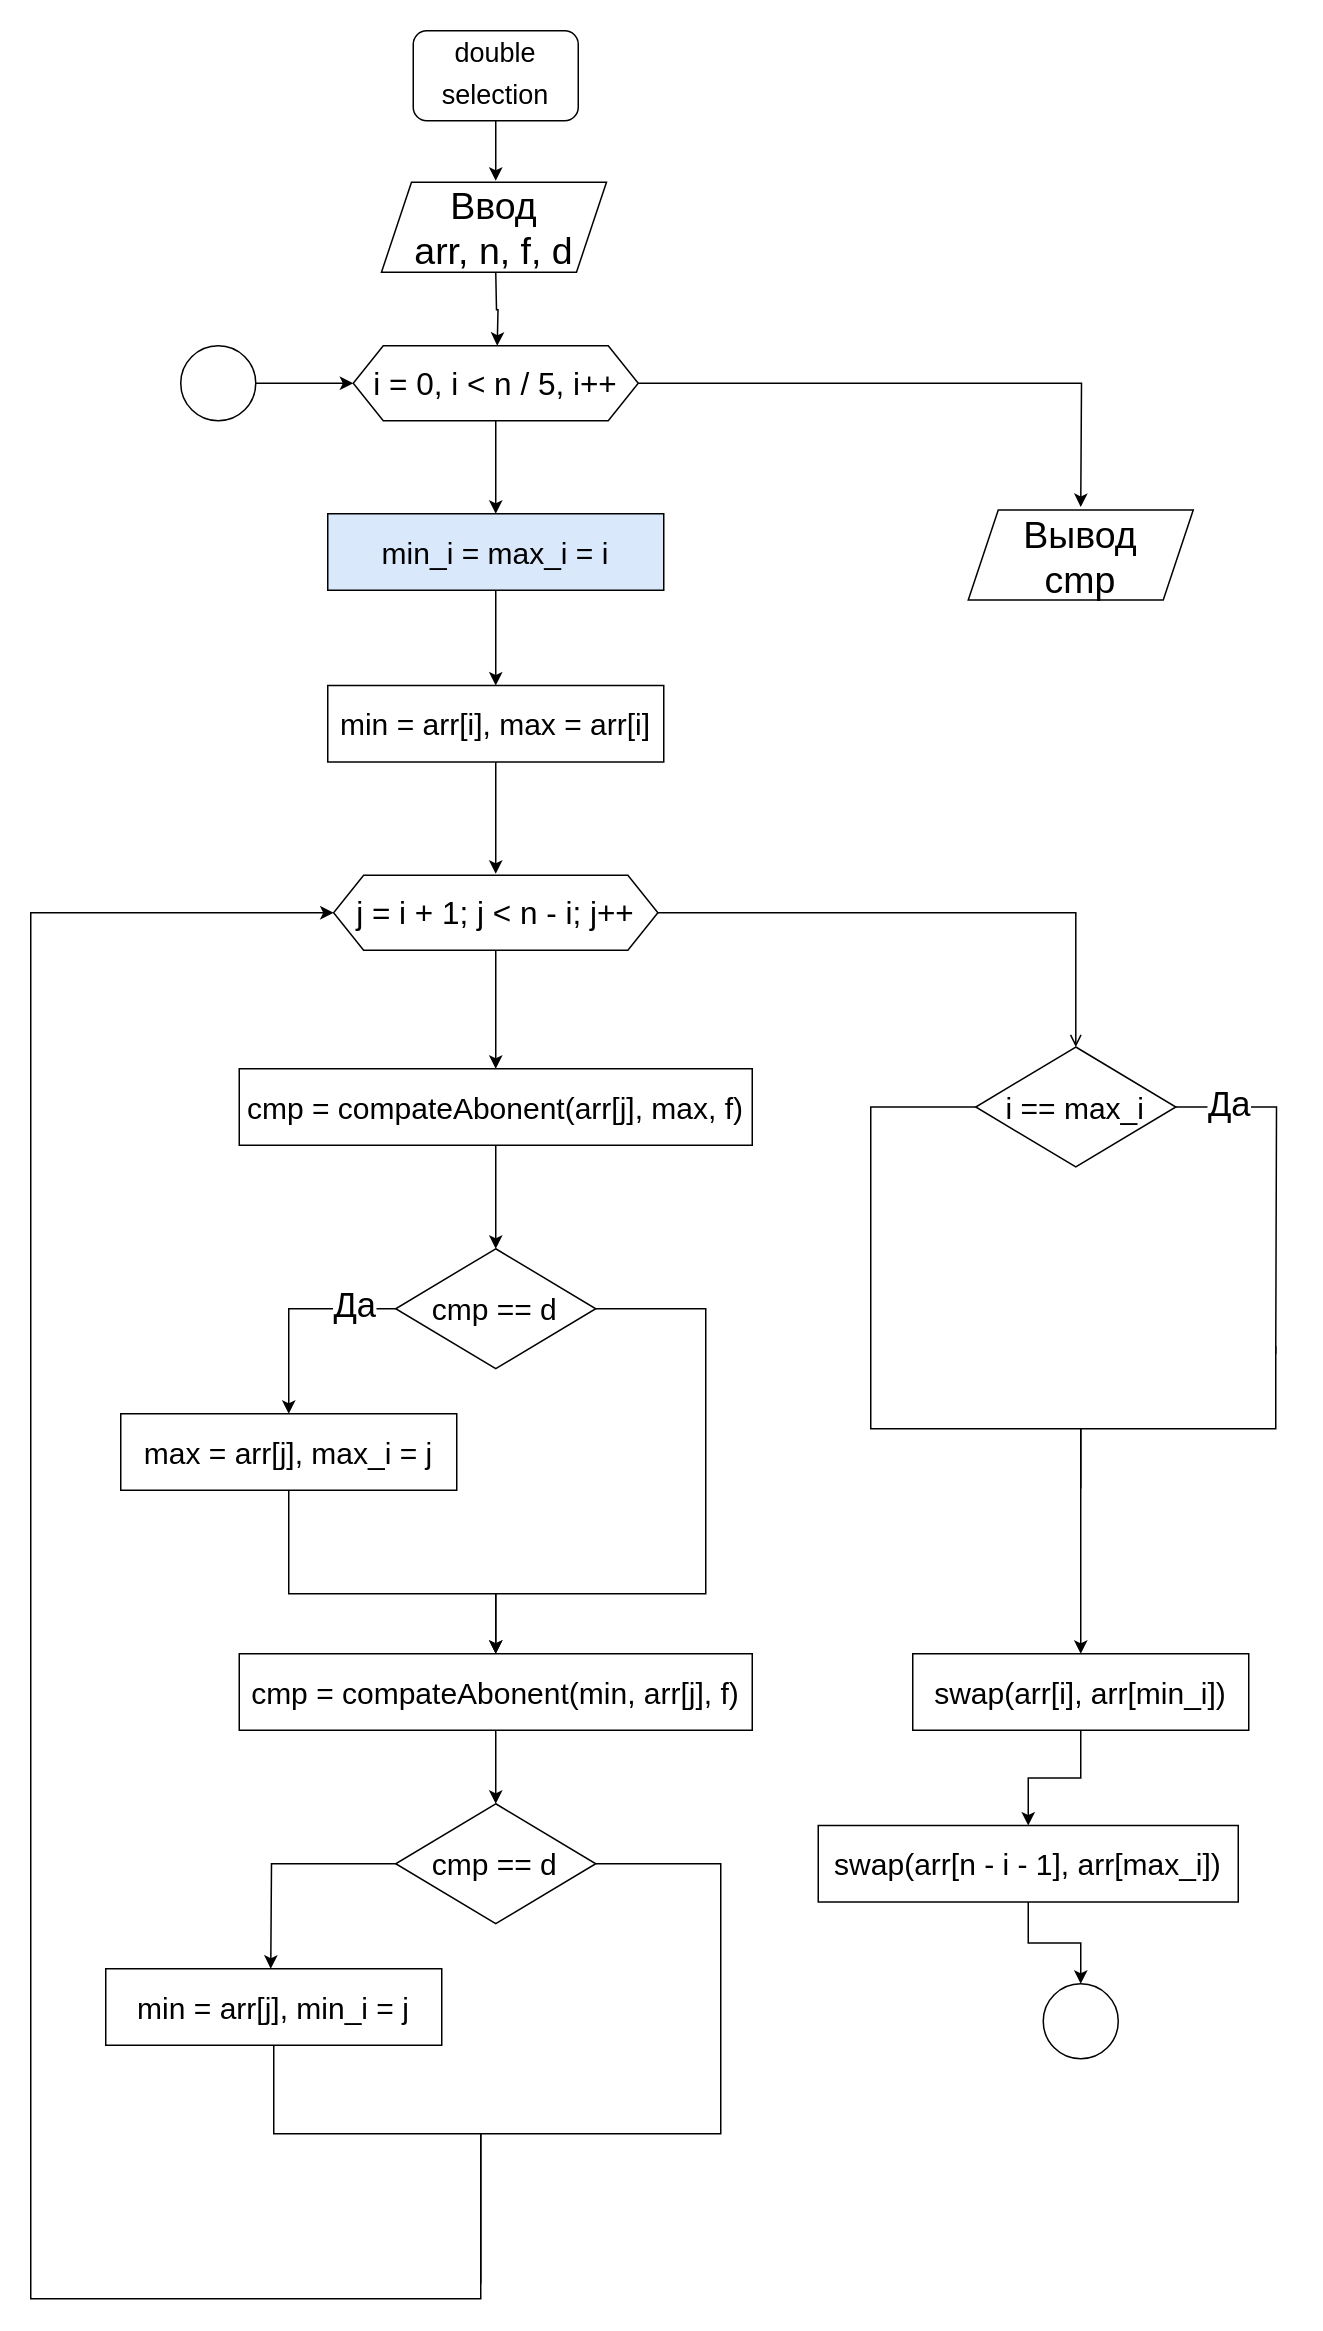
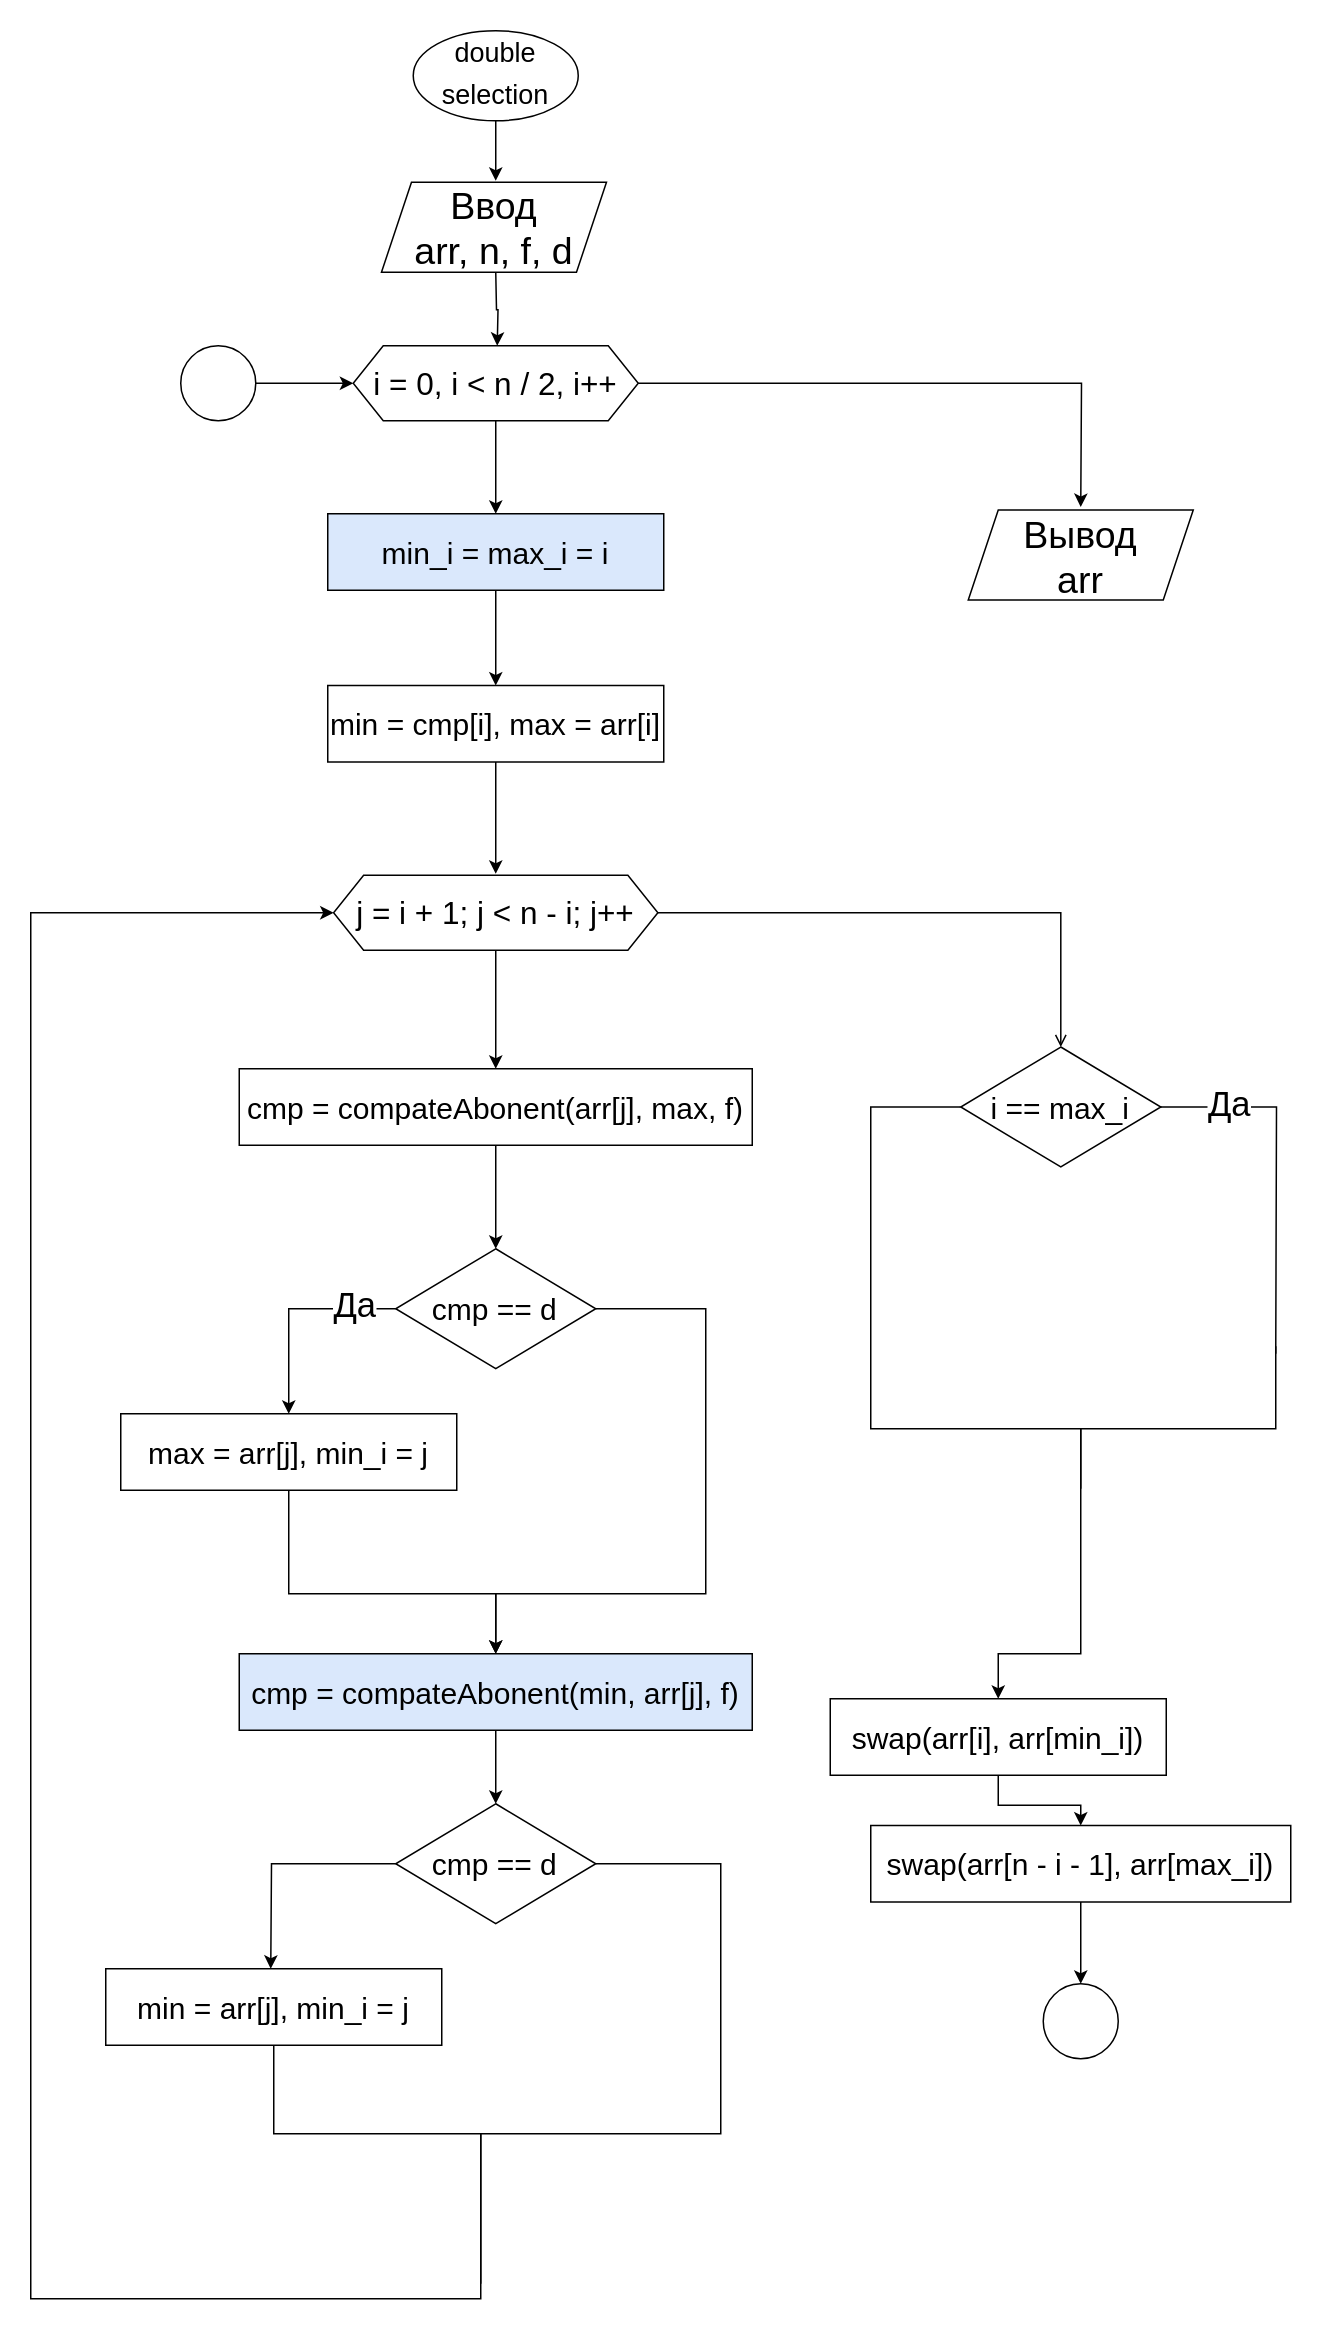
(496, 76) -> (496, 76)
(496, 383) -> (496, 383)
(1081, 556) -> (1081, 556)
(496, 724) -> (496, 724)
(1076, 1107) -> (1061, 1107)
(289, 1453) -> (289, 1453)
(496, 1692) -> (496, 1692)
(1081, 1692) -> (998, 1737)
(1028, 1864) -> (1081, 1864)
